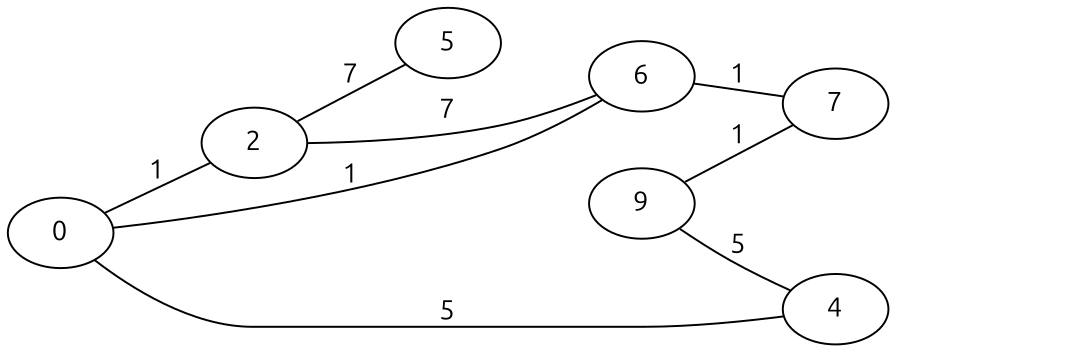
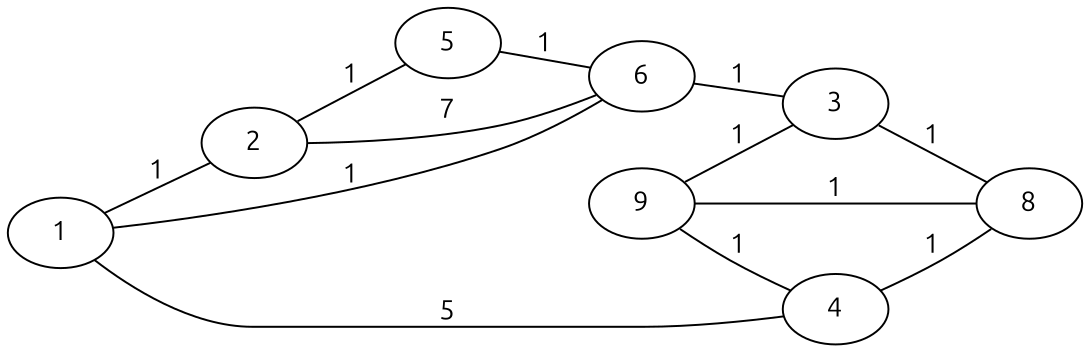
none -> (545, 60)
(351, 75) -> (351, 75)
(836, 104) -> (836, 104)
none -> (1029, 204)
(61, 233) -> (61, 233)
(739, 246) -> (739, 246)
